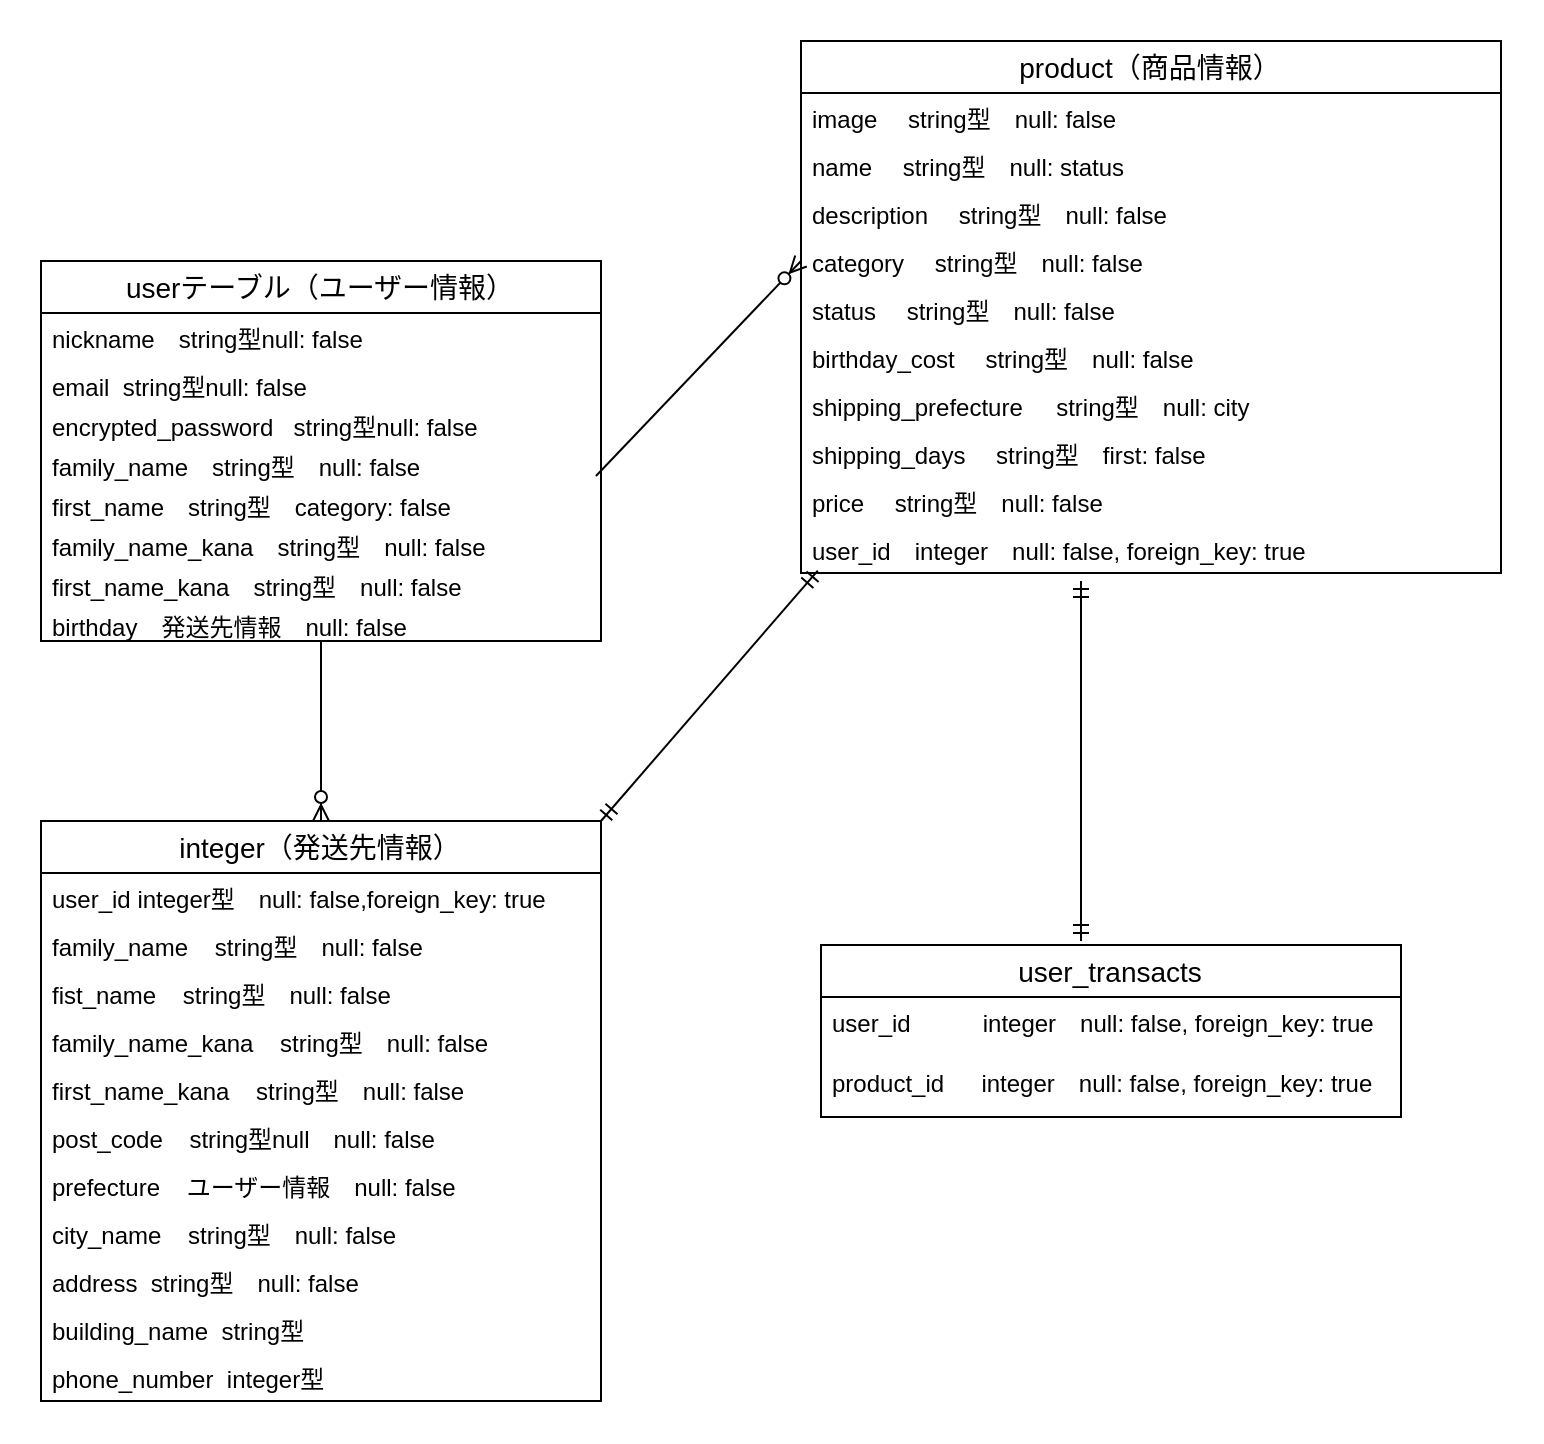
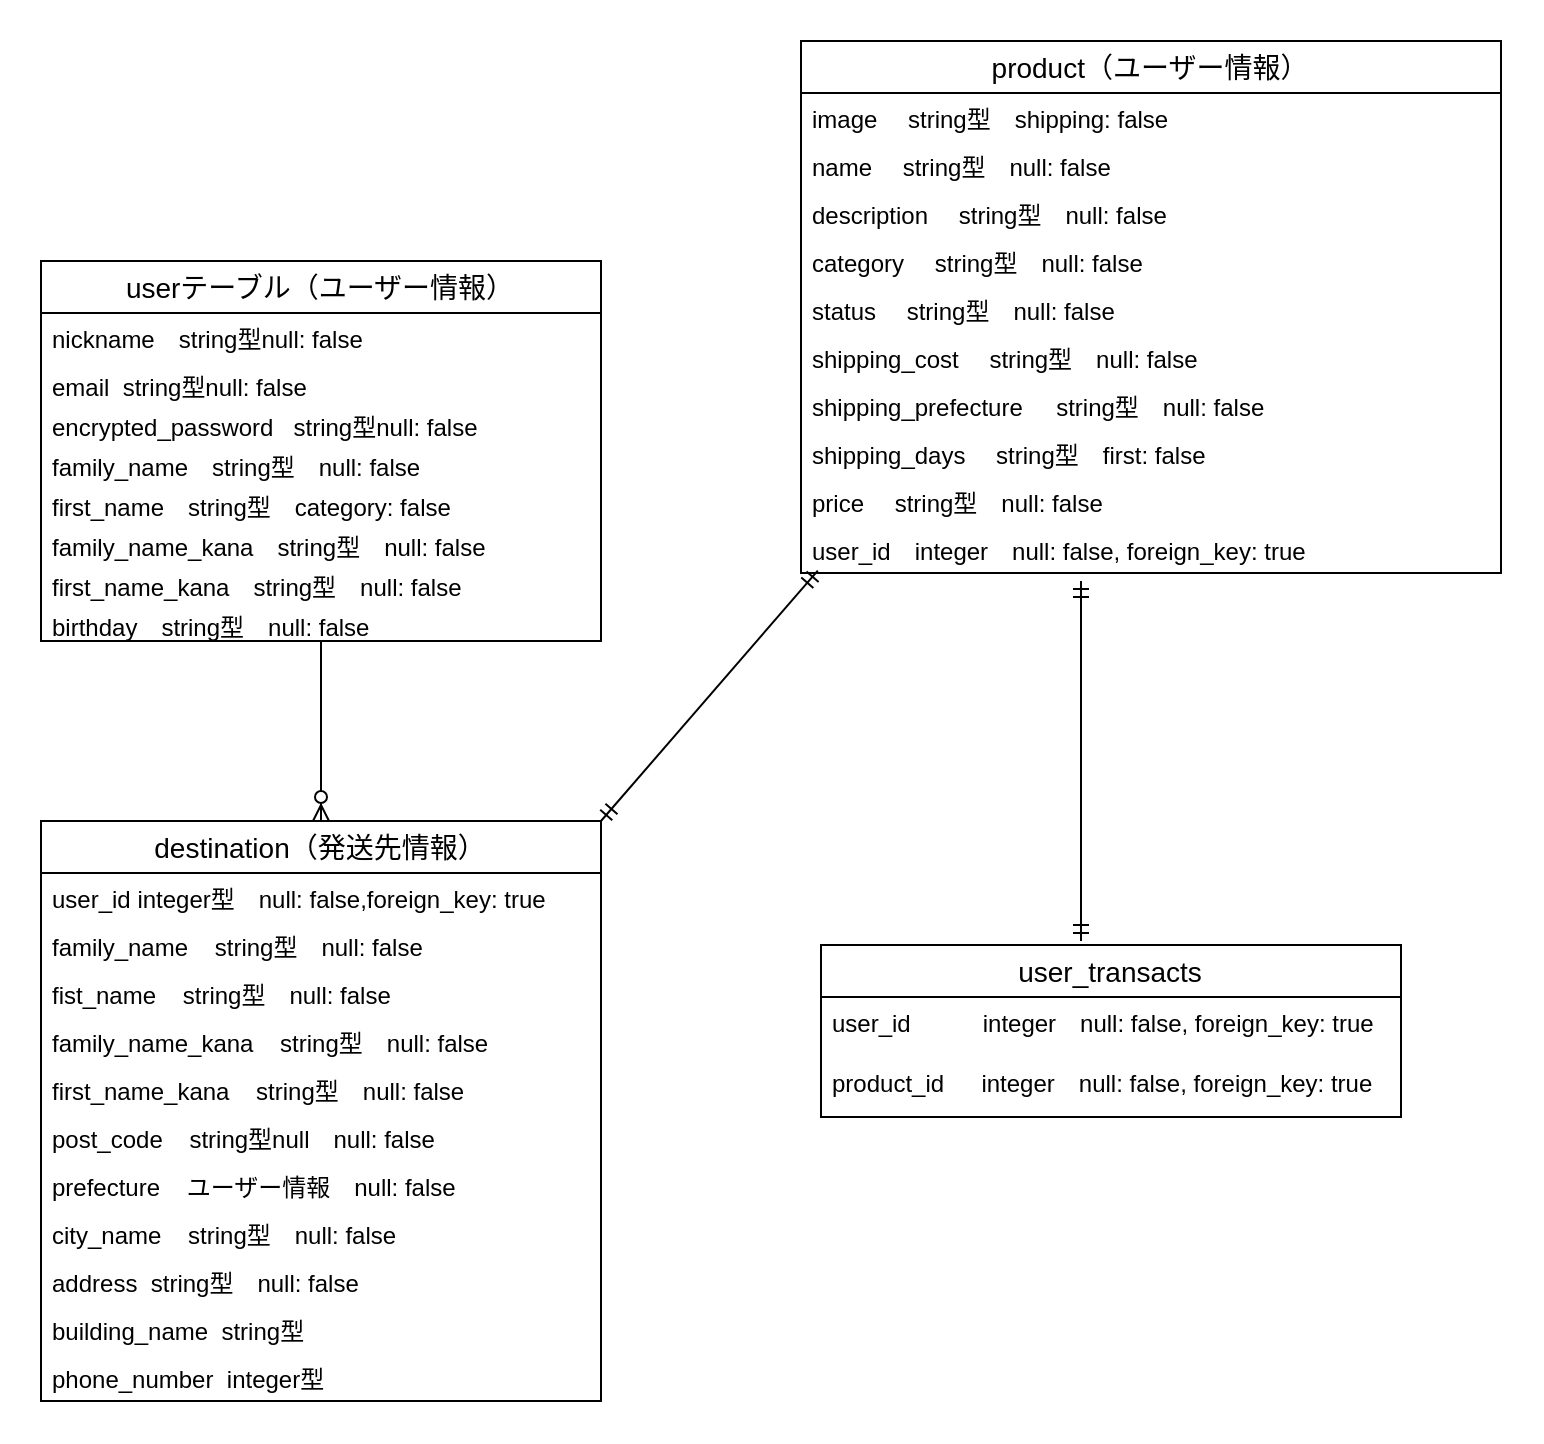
(1150, 69) -> (1150, 69)
(978, 120) -> (1004, 120)
(984, 168) -> (974, 168)
(1031, 360) -> (1028, 360)
(701, 366) -> none
(1077, 408) -> (1083, 408)
(245, 628) -> (234, 628)
(320, 849) -> (320, 849)
